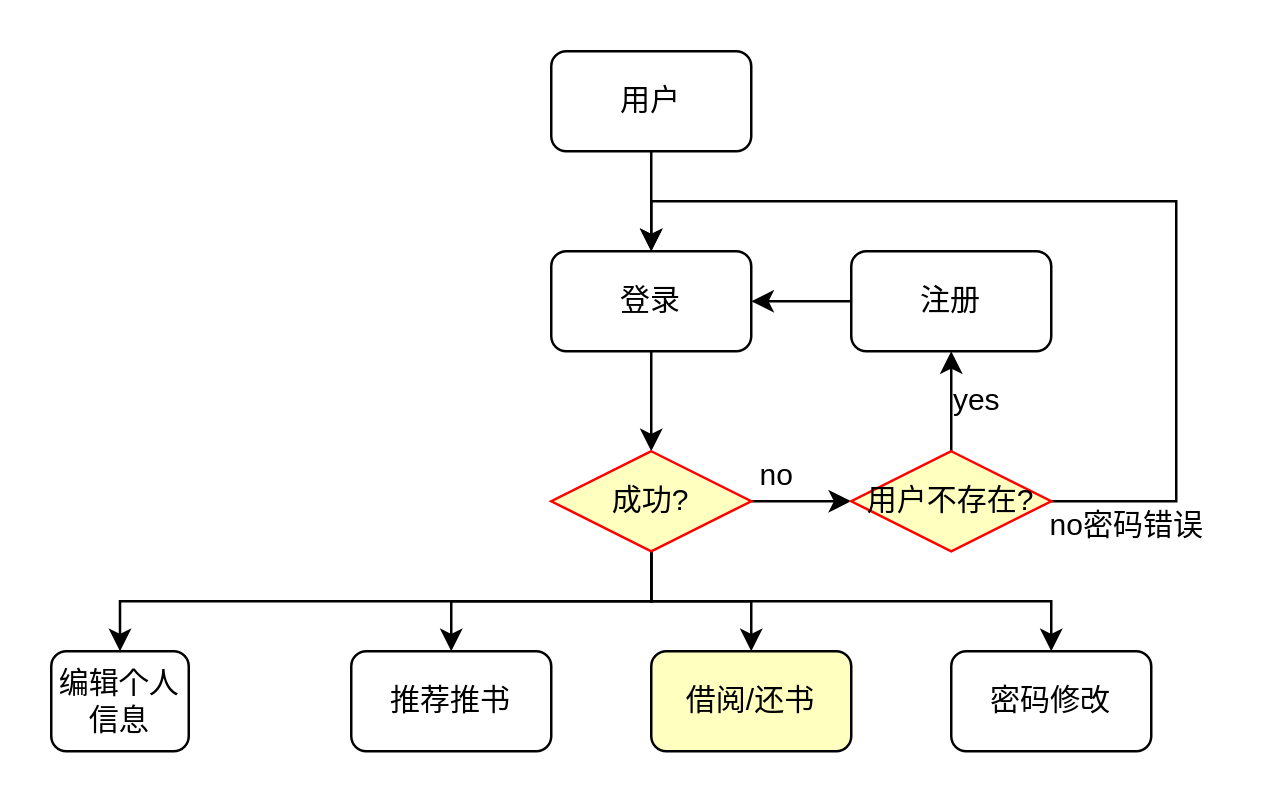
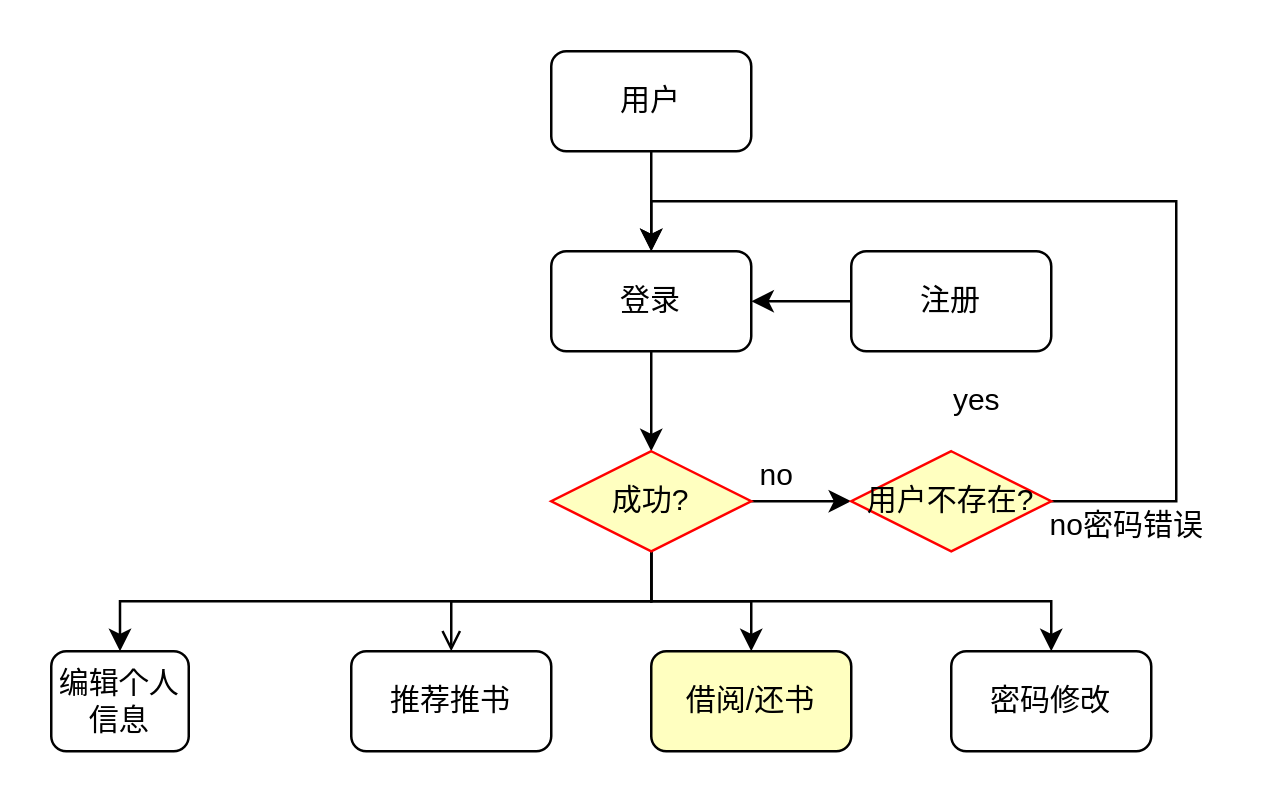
(951, 409) -> none
(451, 633) -> (451, 637)
